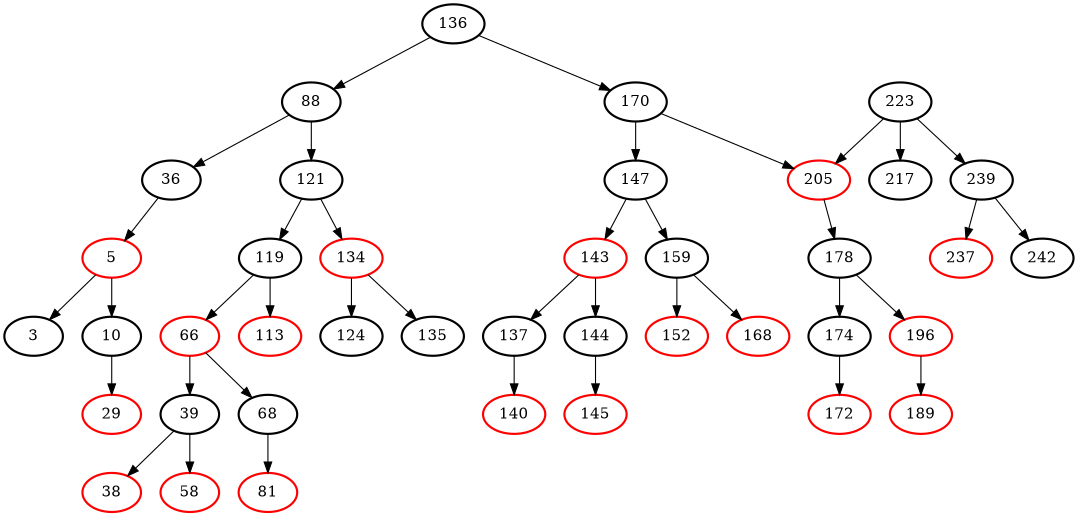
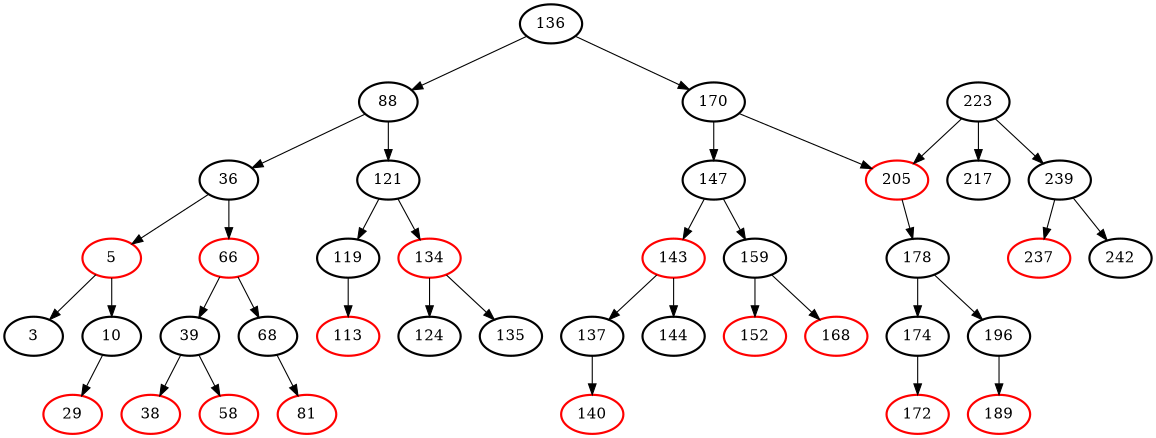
(234, 294) -> (229, 214)
(921, 336) -> (999, 336)
(596, 414) -> none
